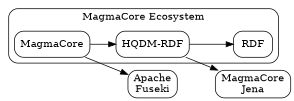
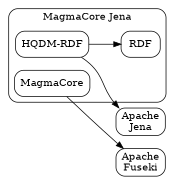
(144, 17) -> (87, 17)
(99, 44) -> none
(253, 84) -> (141, 122)
